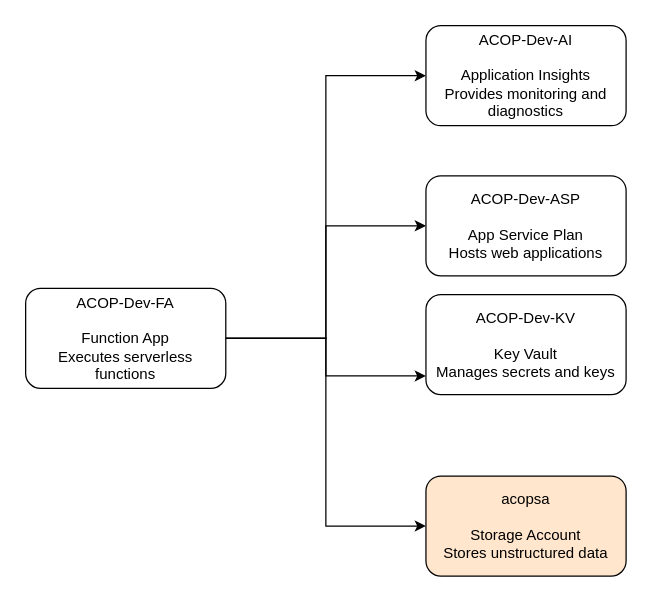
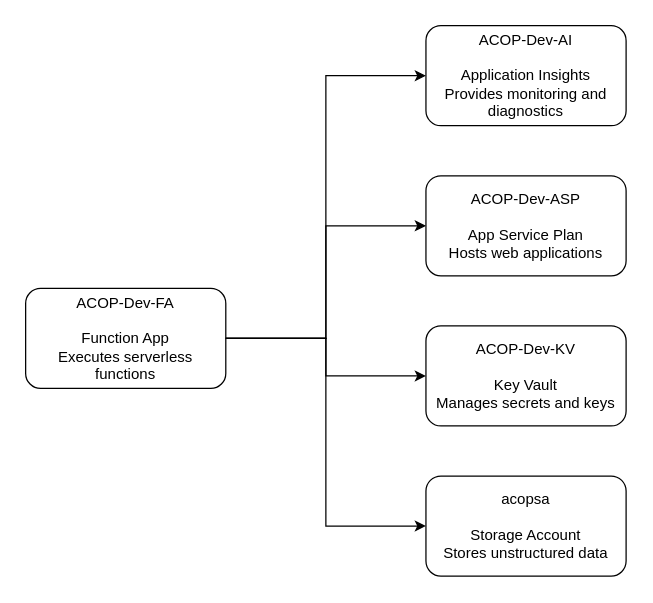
(526, 344) -> (526, 376)
(526, 526) -> (526, 526)
